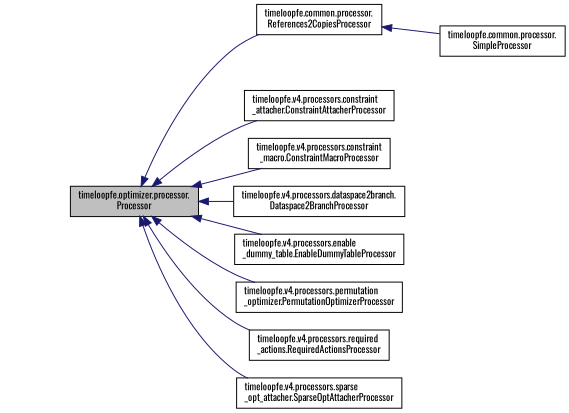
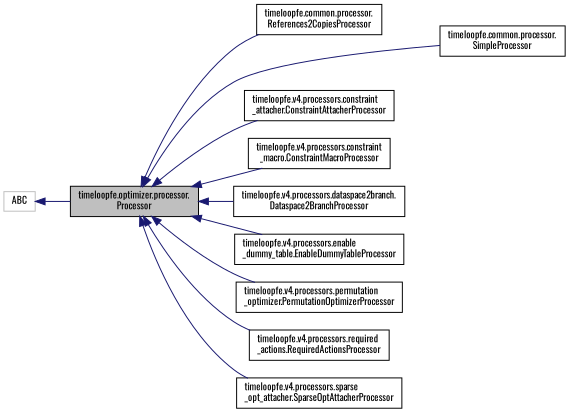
(416, 31) -> (271, 69)
none -> (20, 201)
